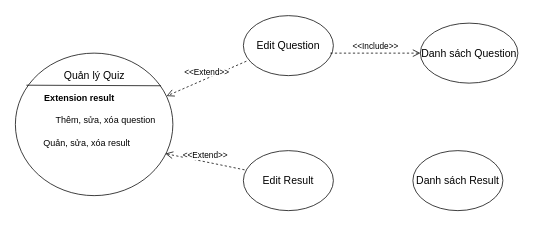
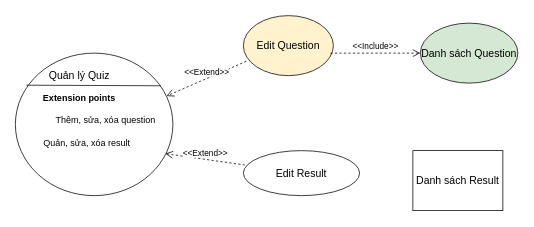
(288, 45) -> (288, 45)
(469, 53) -> (469, 53)
(94, 75) -> (79, 75)
(80, 98) -> (80, 98)
(288, 180) -> (302, 173)
(458, 180) -> (458, 180)
